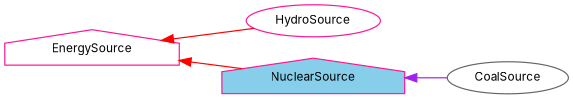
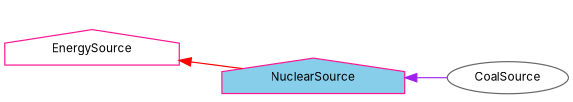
(313, 21) -> none
